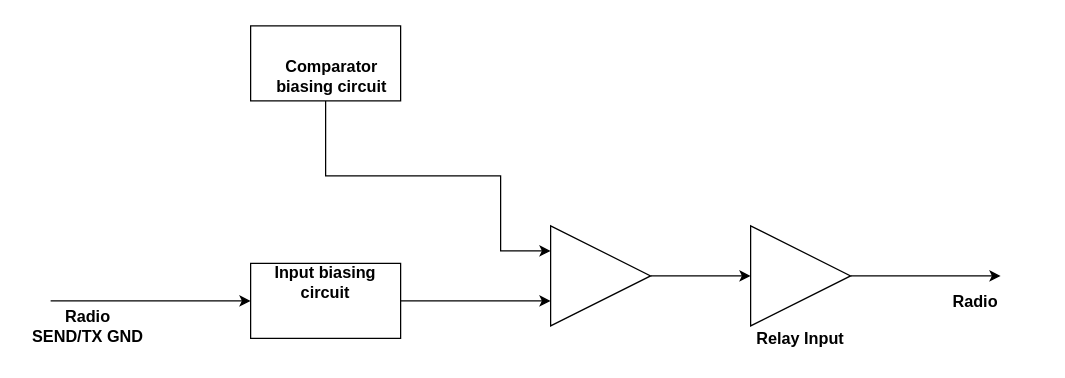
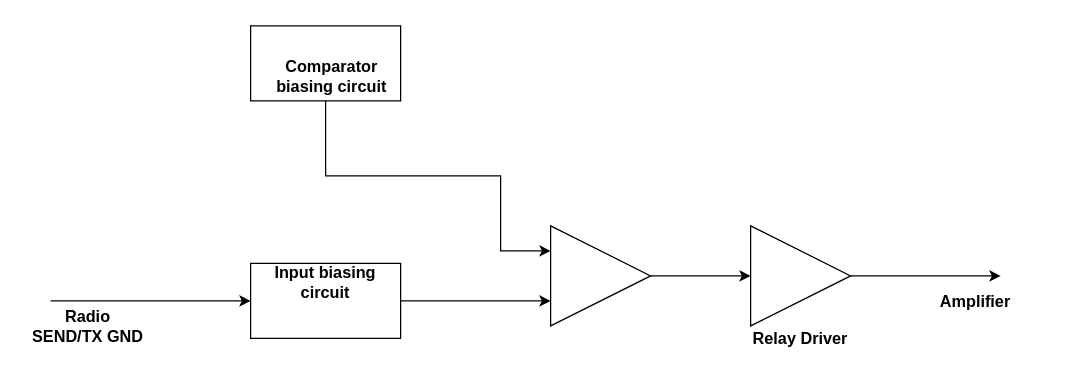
(976, 301) -> (976, 301)
(801, 338) -> (801, 338)
